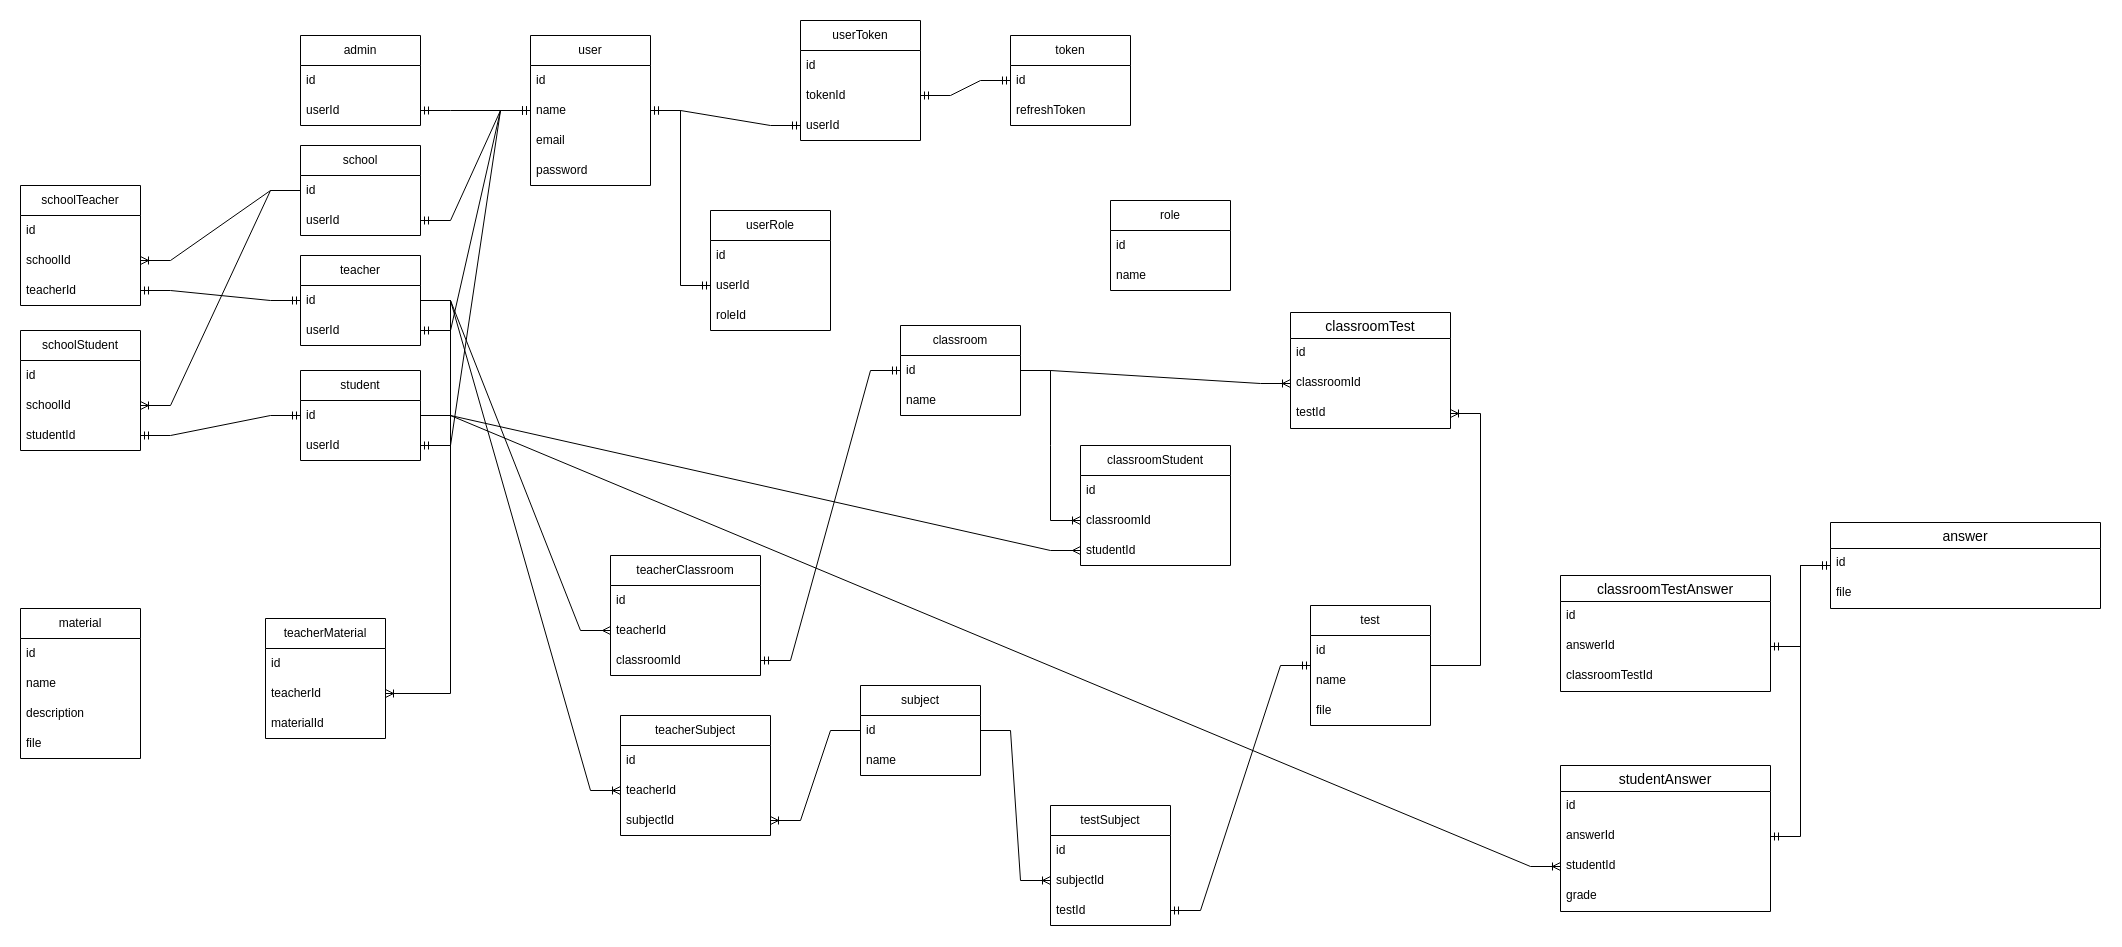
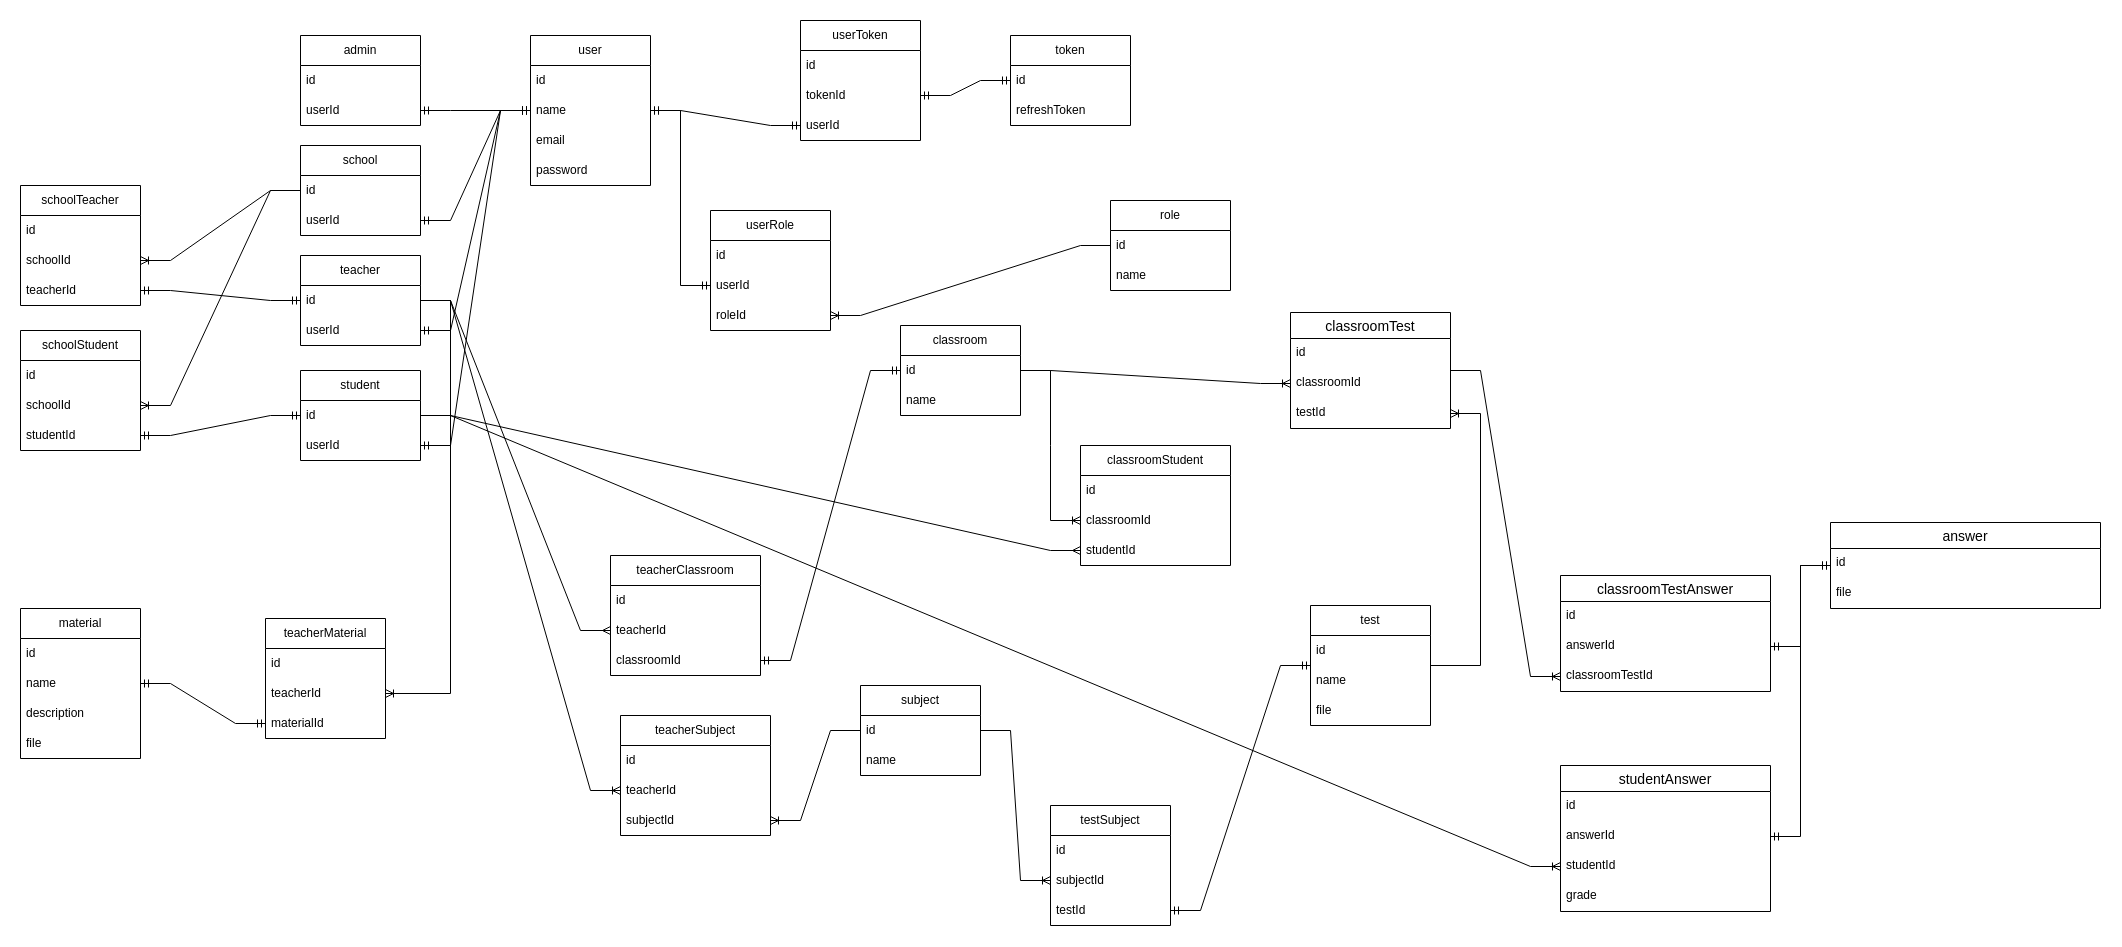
none -> (971, 281)
none -> (1505, 523)
none -> (202, 703)
